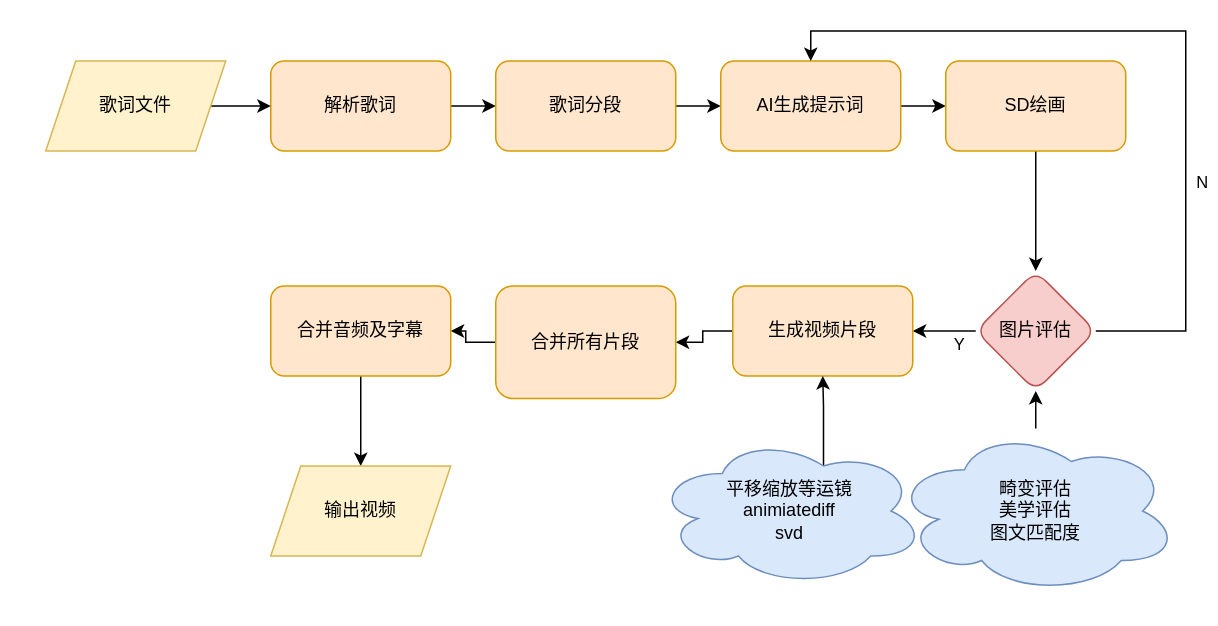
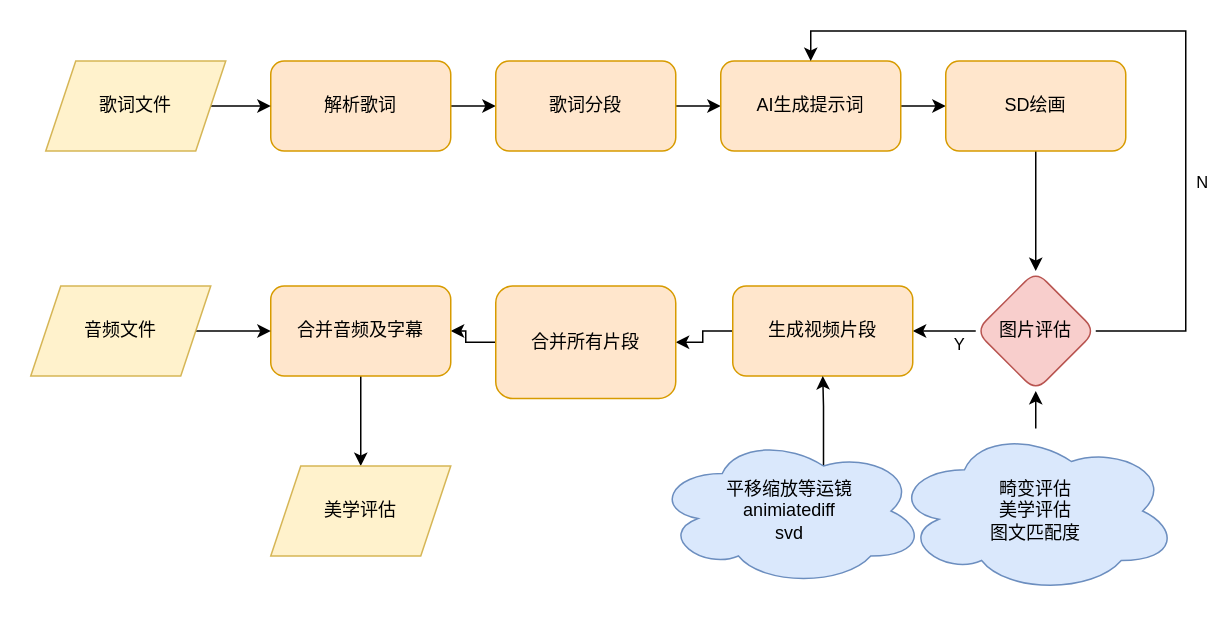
none -> (121, 331)
none -> (228, 331)
(361, 511) -> (361, 511)
